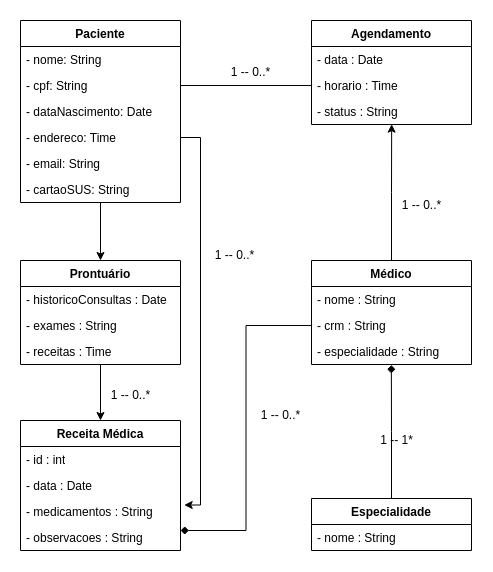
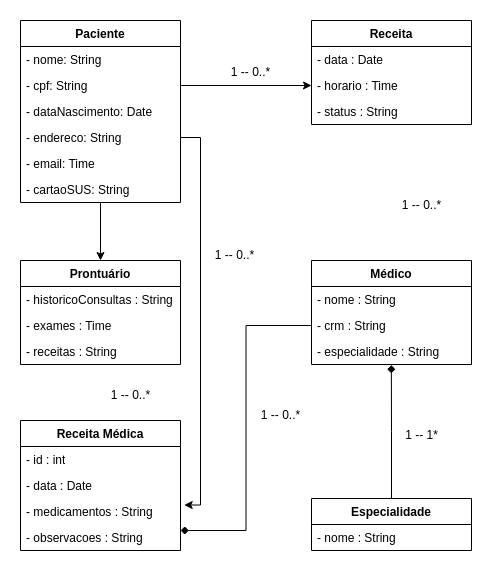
(392, 35) -> (392, 35)
(305, 86) -> (303, 86)
(74, 139) -> (81, 139)
(68, 165) -> (61, 165)
(392, 197) -> none
(102, 308) -> (102, 308)
(76, 327) -> (69, 327)
(74, 353) -> (81, 353)
(101, 390) -> none
(397, 441) -> (422, 436)
